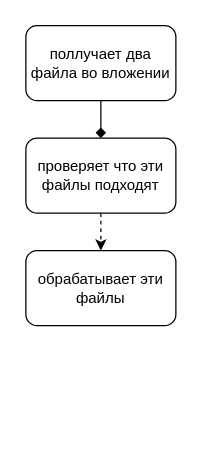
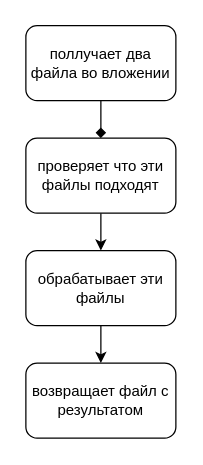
(101, 228) -> (101, 228)
none -> (101, 340)
none -> (101, 401)
